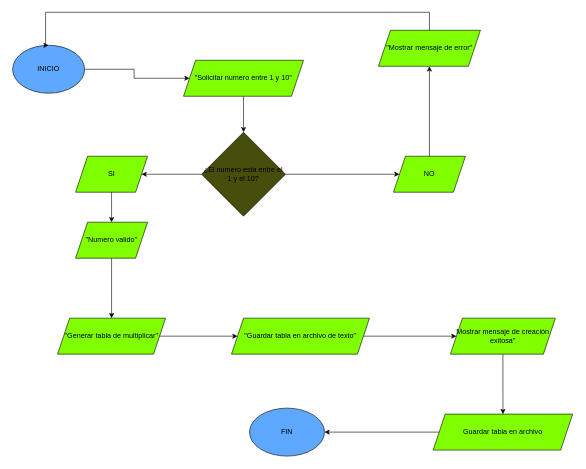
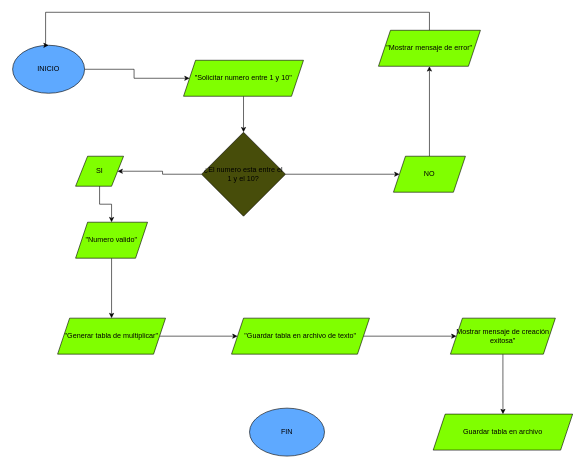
(111, 174) -> (99, 171)
(329, 432) -> none
